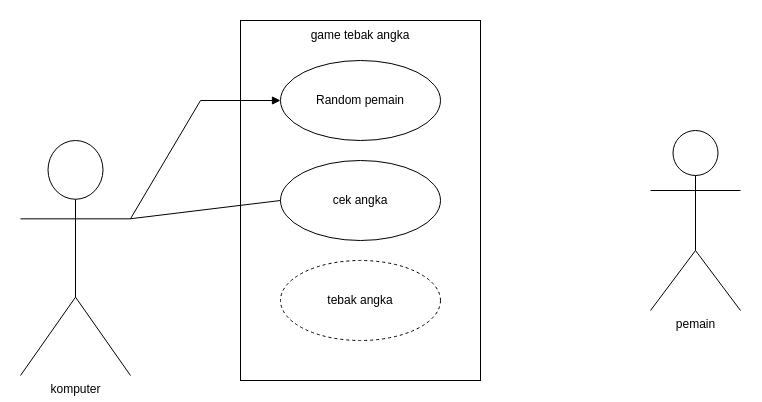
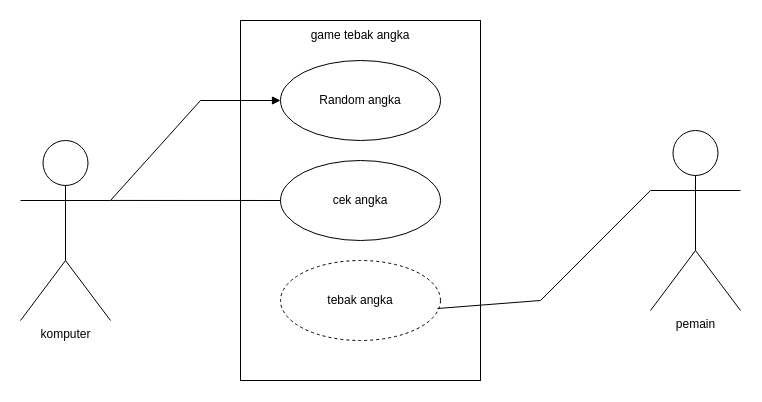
(361, 101) -> (361, 101)
(76, 258) -> (66, 231)
none -> (558, 283)
